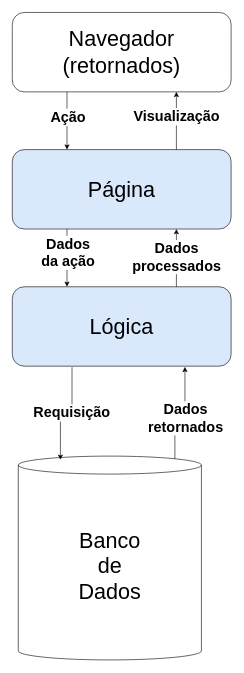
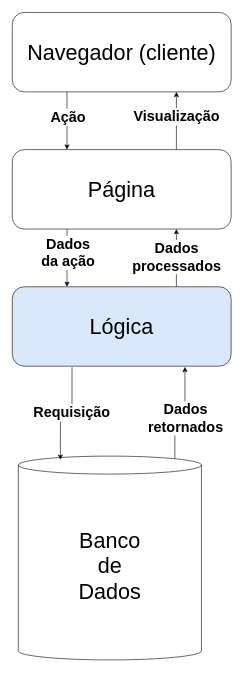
(122, 52) -> (122, 52)
(122, 189) -> (122, 189)
